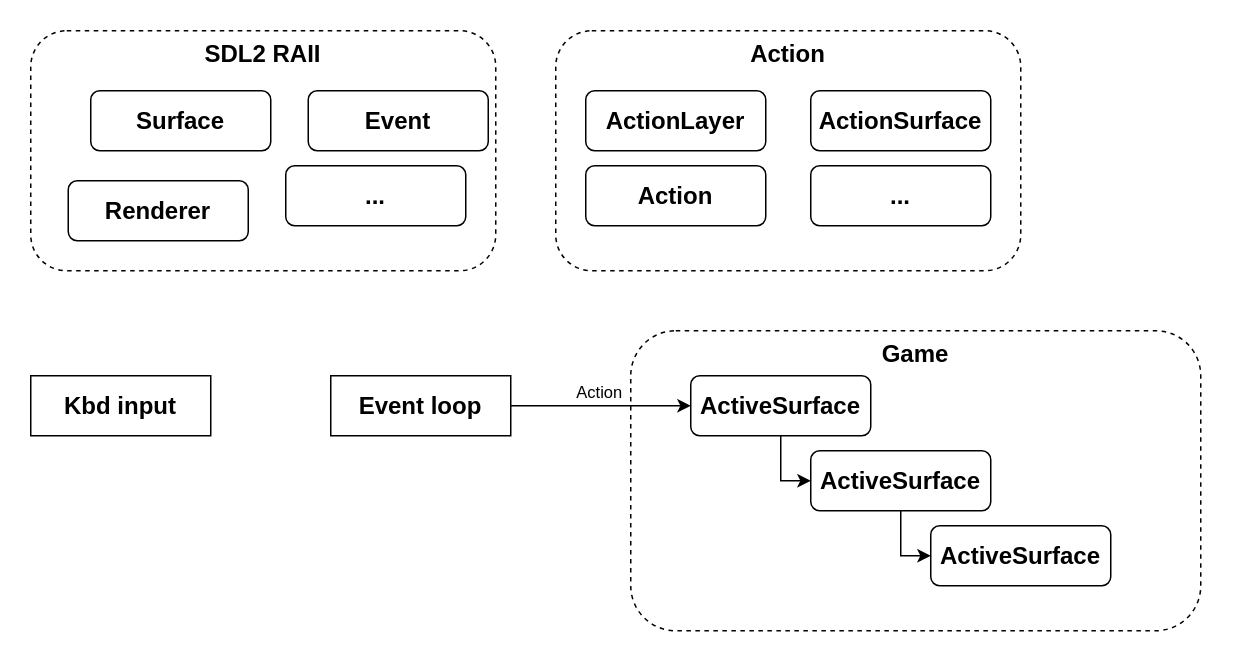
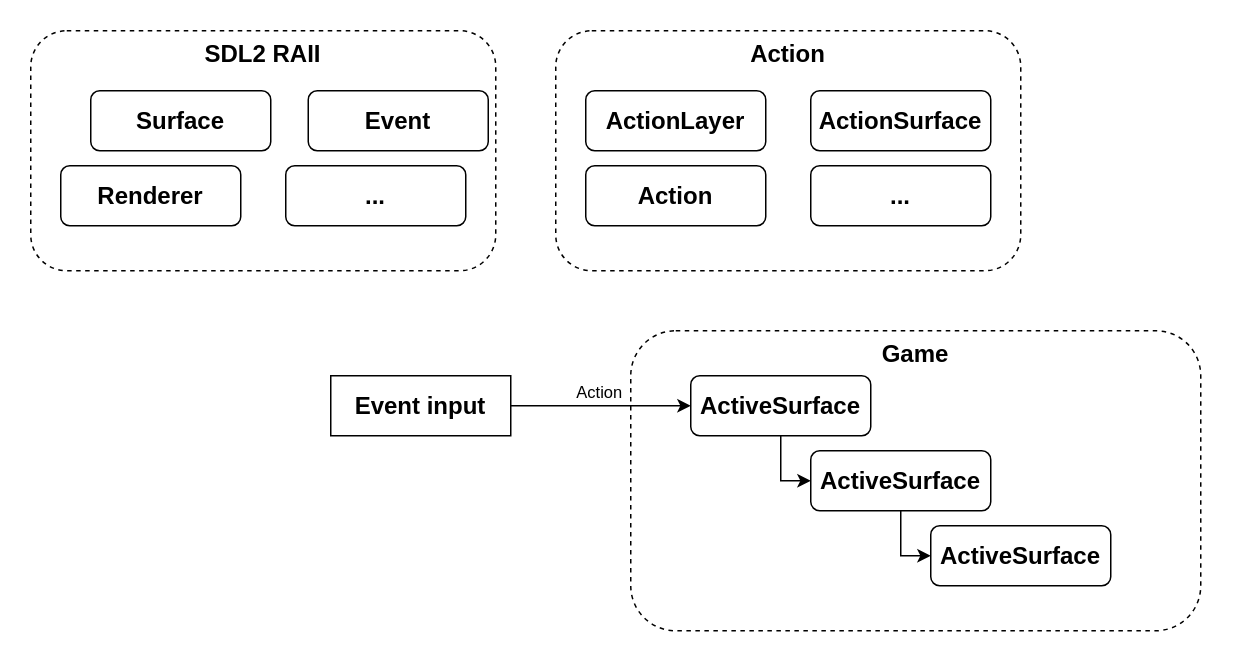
(158, 211) -> (151, 196)
(121, 406) -> none
(421, 406) -> (421, 406)
